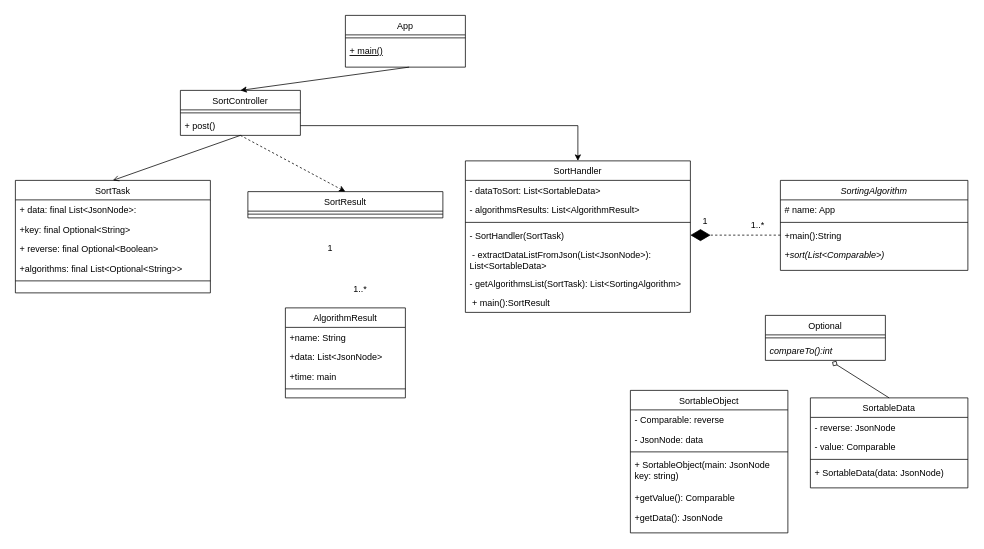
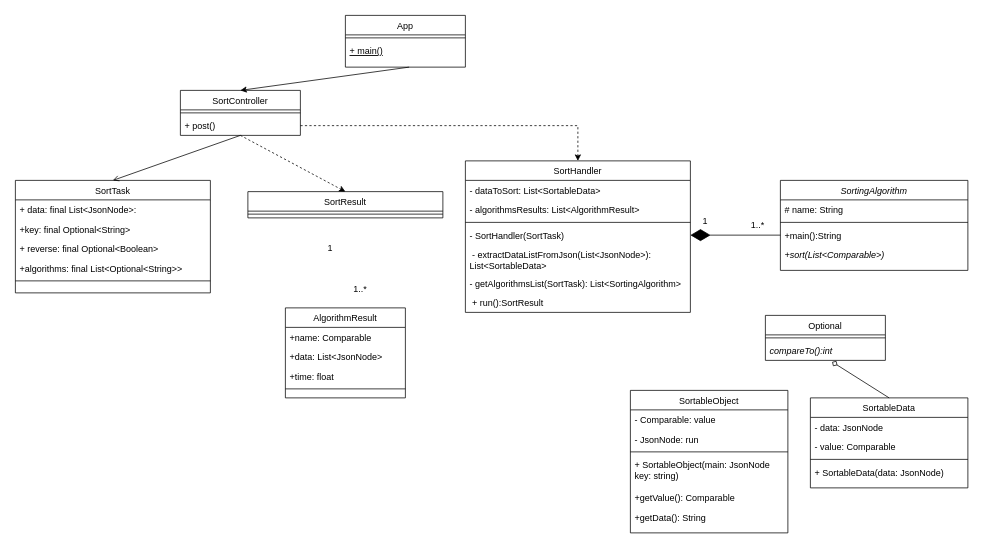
(455, 126) -> (455, 126)
(809, 210) -> (815, 210)
(744, 235) -> (744, 235)
(513, 303) -> (511, 303)
(319, 338) -> (329, 338)
(313, 377) -> (315, 377)
(683, 420) -> (677, 420)
(859, 428) -> (851, 428)
(671, 440) -> (669, 440)
(683, 518) -> (676, 518)
